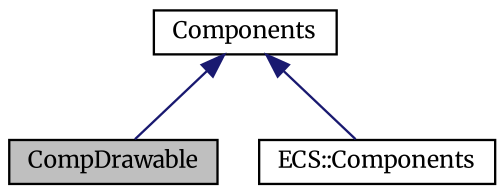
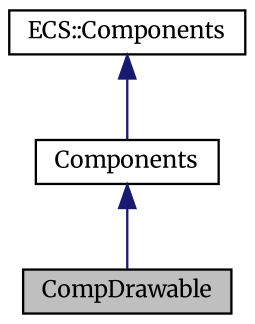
(320, 105) -> (127, 109)
